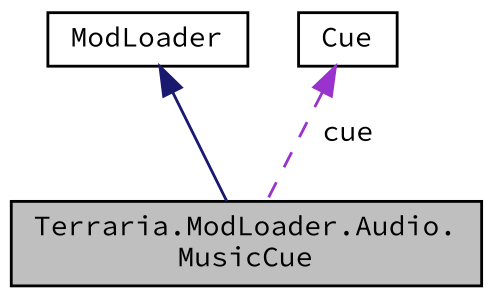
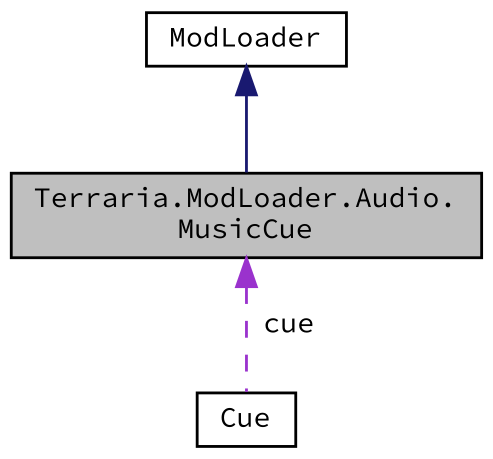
(295, 147) -> (246, 339)
